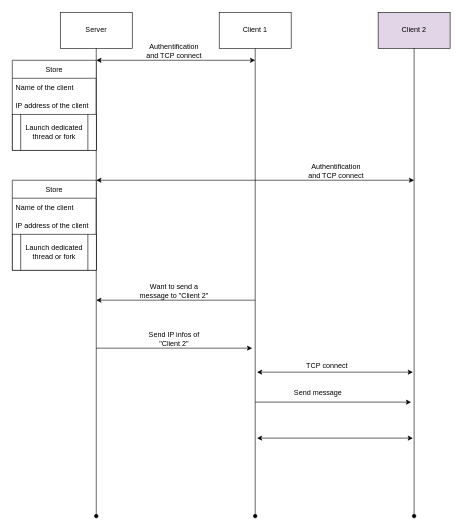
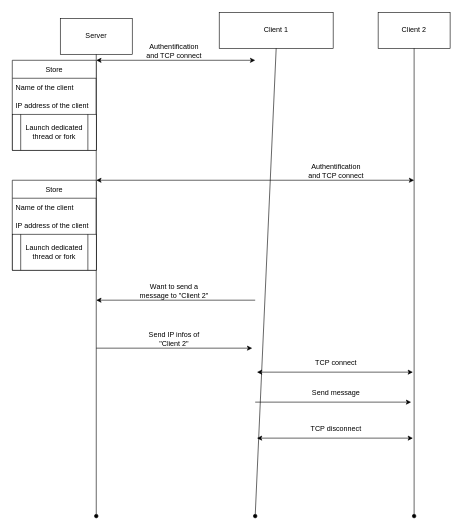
(96, 30) -> (96, 36)
(255, 30) -> (276, 30)
(414, 30) -> (414, 30)
(327, 366) -> (336, 363)
(318, 393) -> (336, 393)
none -> (336, 429)
